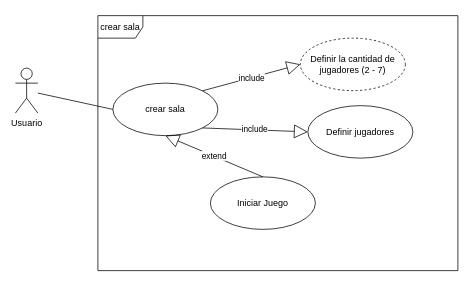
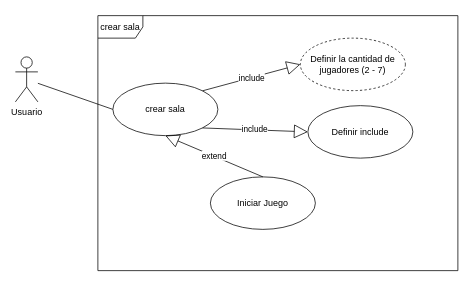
(27, 90) -> (27, 79)
(360, 132) -> (360, 132)
